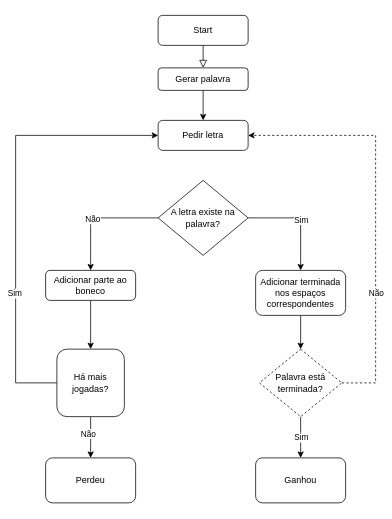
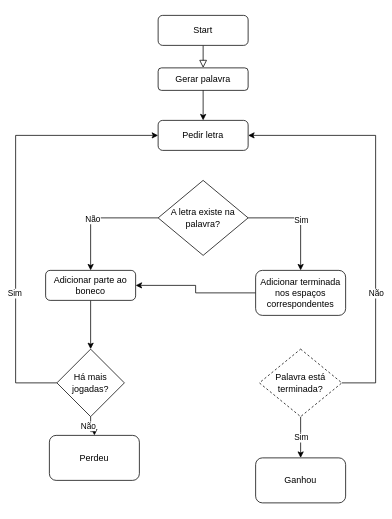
(375, 151) -> (375, 151)
(300, 330) -> (173, 285)
(90, 383) -> (90, 383)
(90, 480) -> (94, 458)
